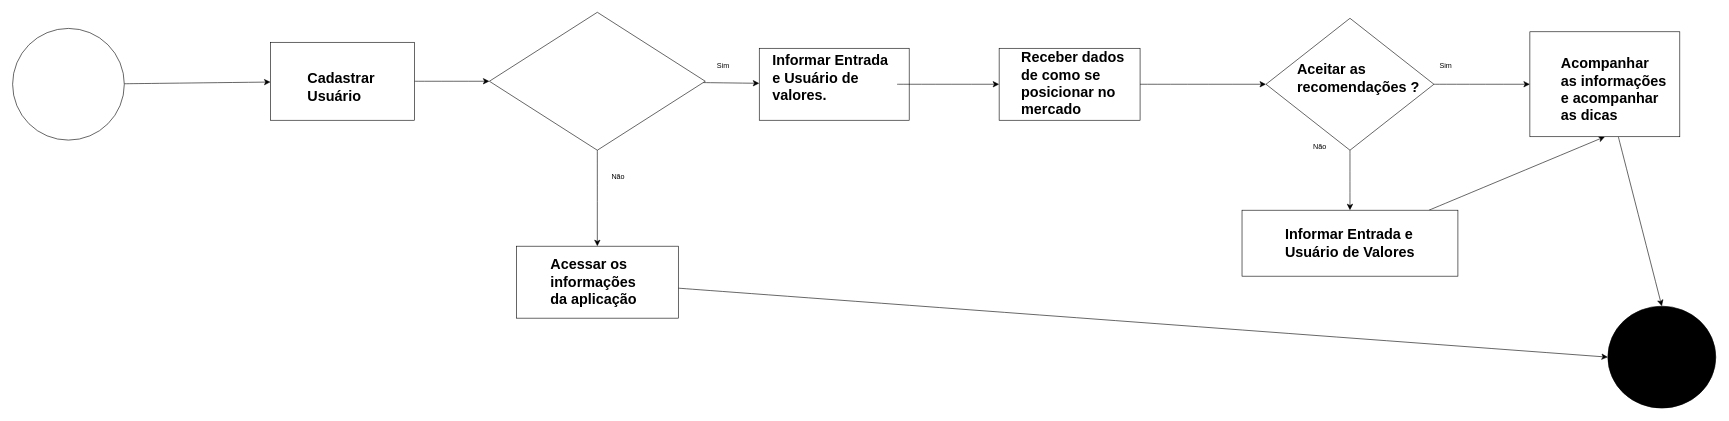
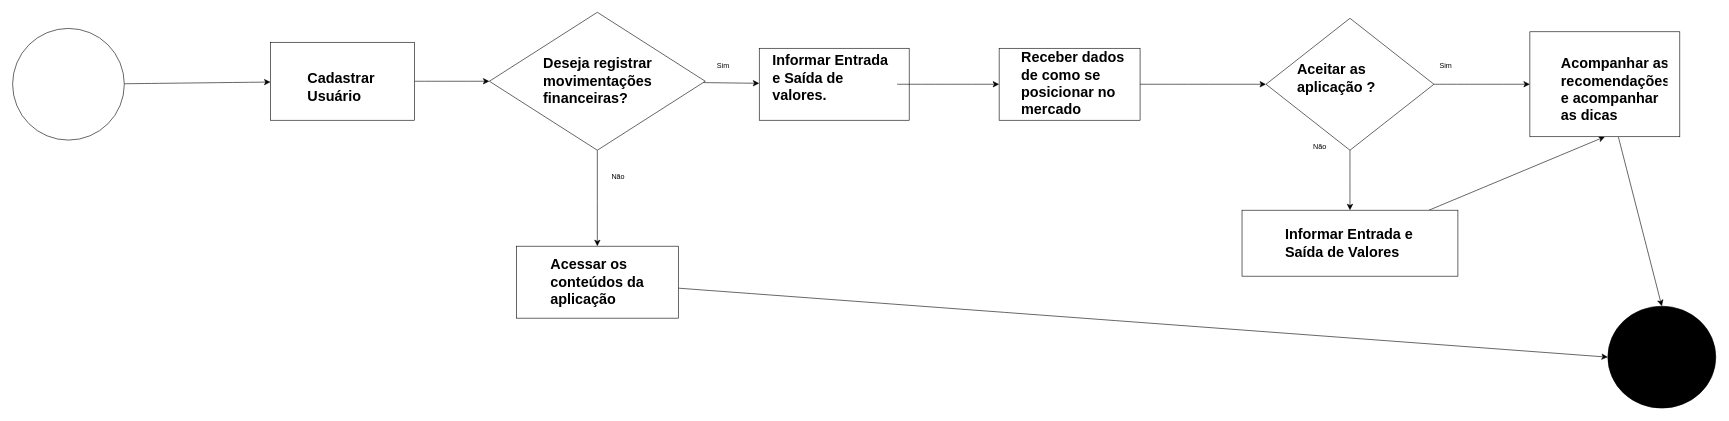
(835, 61) -> (835, 61)
(1615, 64) -> (1615, 64)
(1346, 66) -> (1336, 66)
none -> (602, 78)
(1354, 231) -> (1350, 231)
(602, 265) -> (602, 265)
